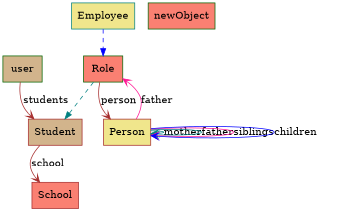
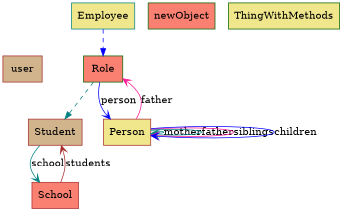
none -> (284, 16)
(23, 69) -> (23, 69)
(21, 99) -> (65, 168)
(99, 99) -> (99, 99)
(31, 160) -> (31, 160)
